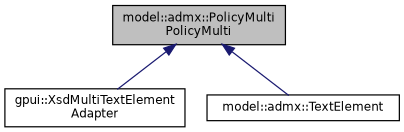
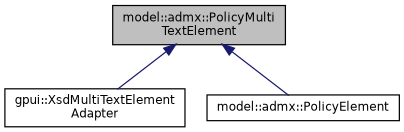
(199, 25) -> (199, 25)
(303, 108) -> (303, 108)
